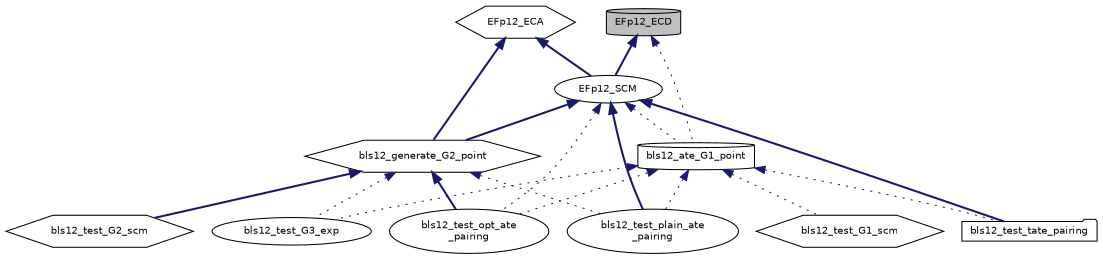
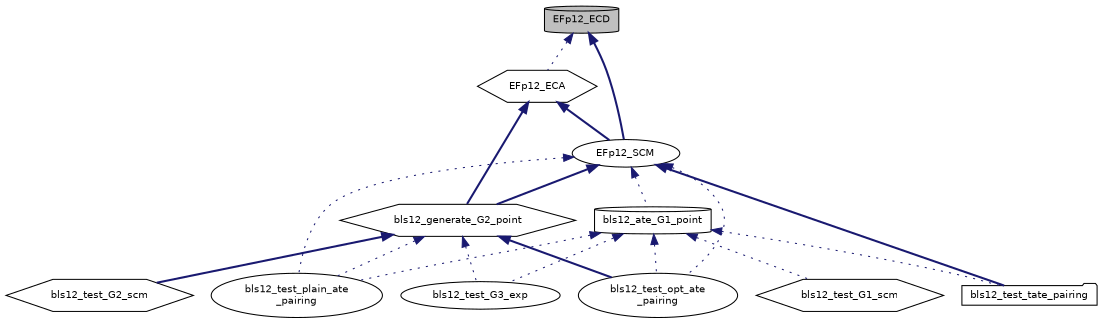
(678, 92) -> (557, 56)
(624, 160) -> (406, 177)
